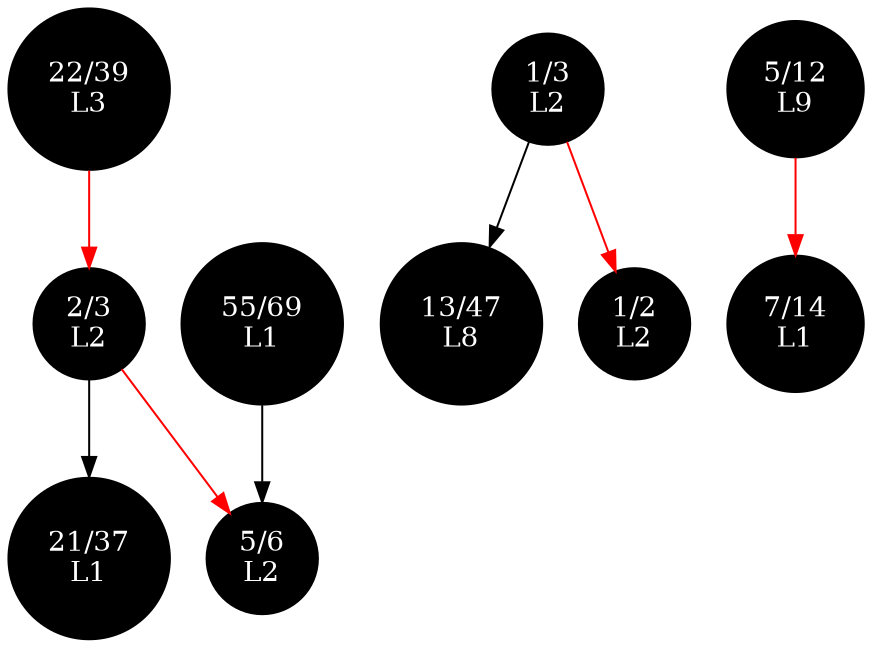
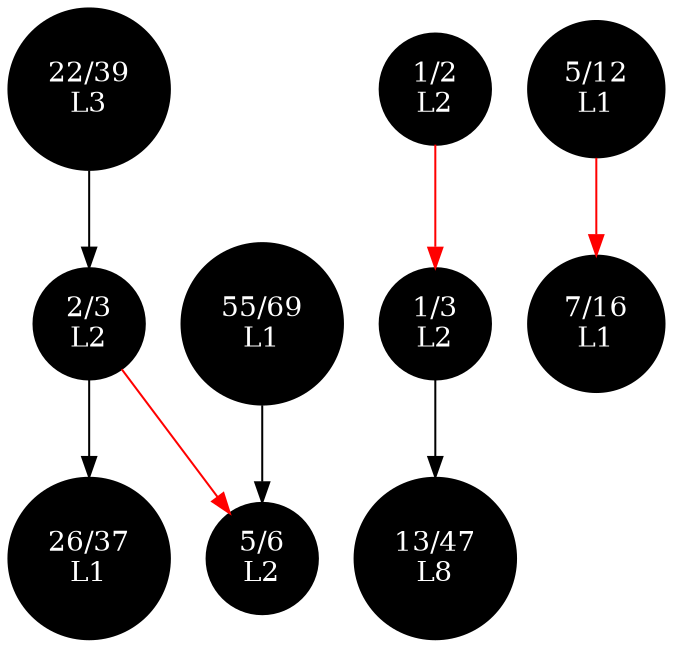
(796, 89) -> (596, 89)
(588, 197) -> (435, 196)
(89, 209) -> (89, 209)
(796, 324) -> (596, 324)
(89, 559) -> (89, 559)
